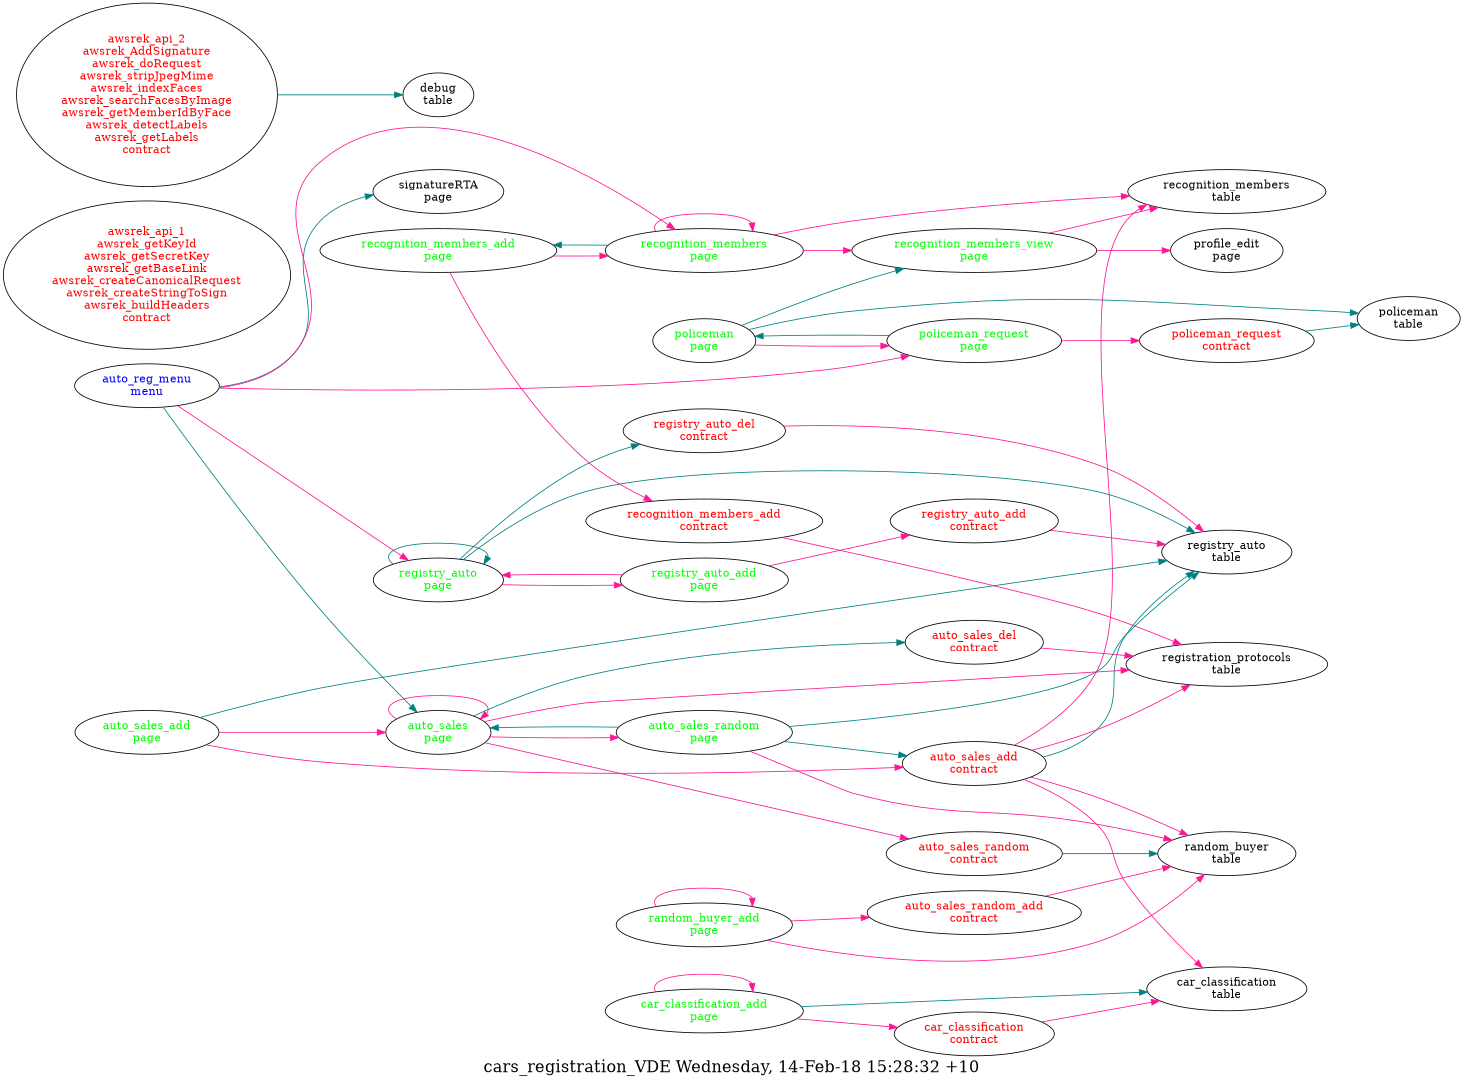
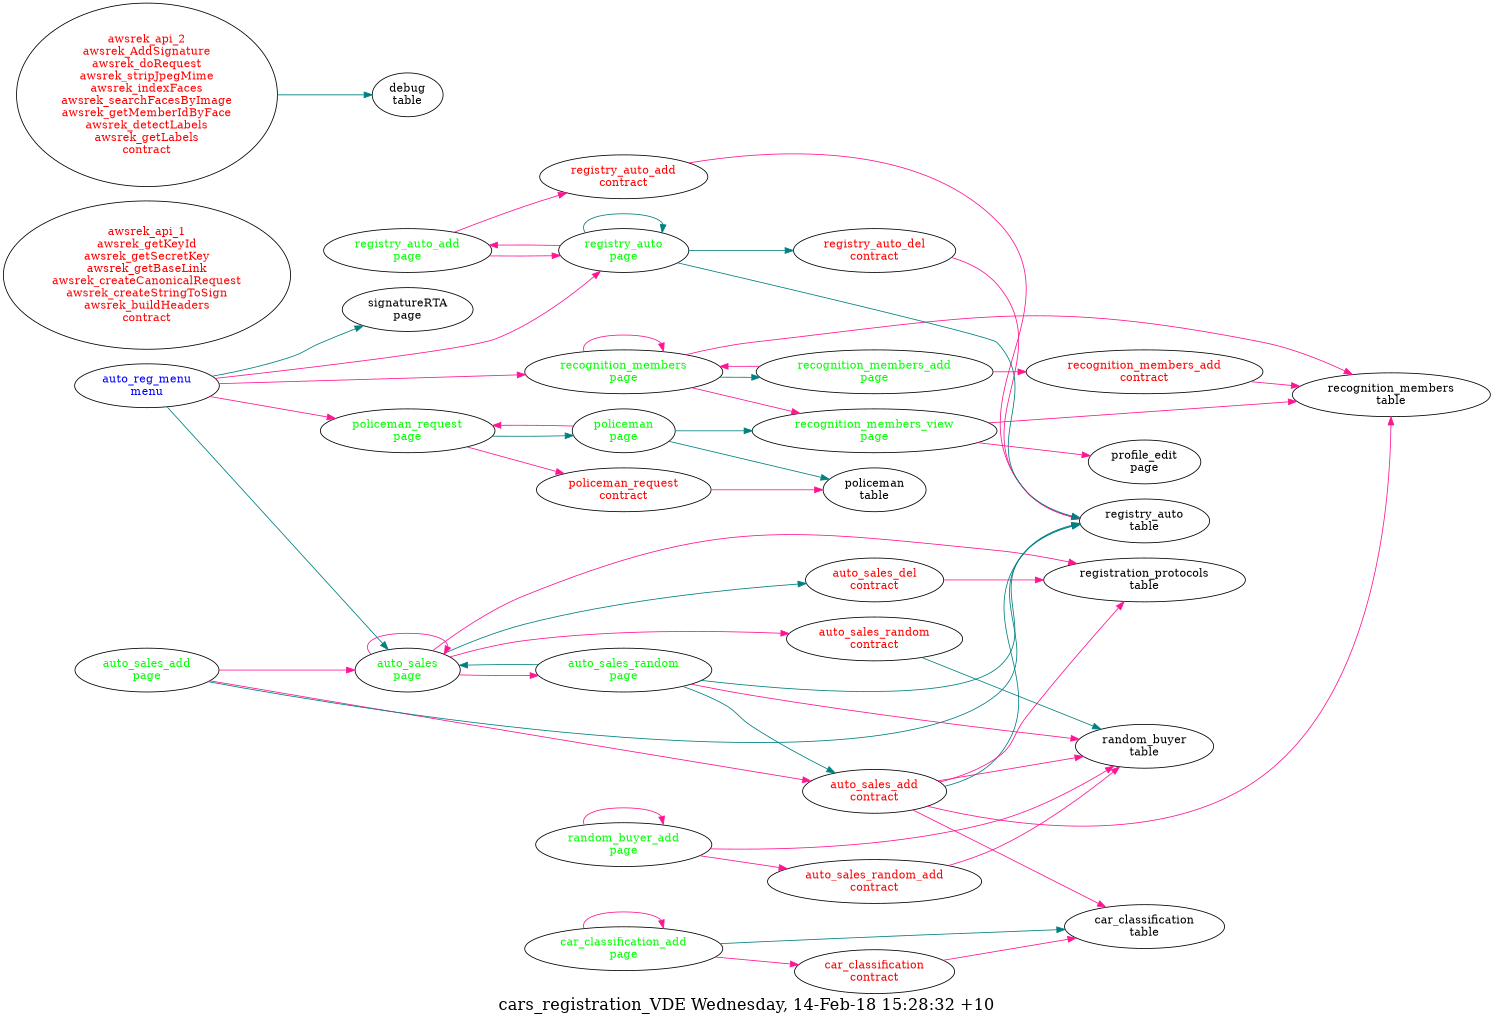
(1328, 328) -> (763, 490)
(980, 582) -> (1271, 384)
